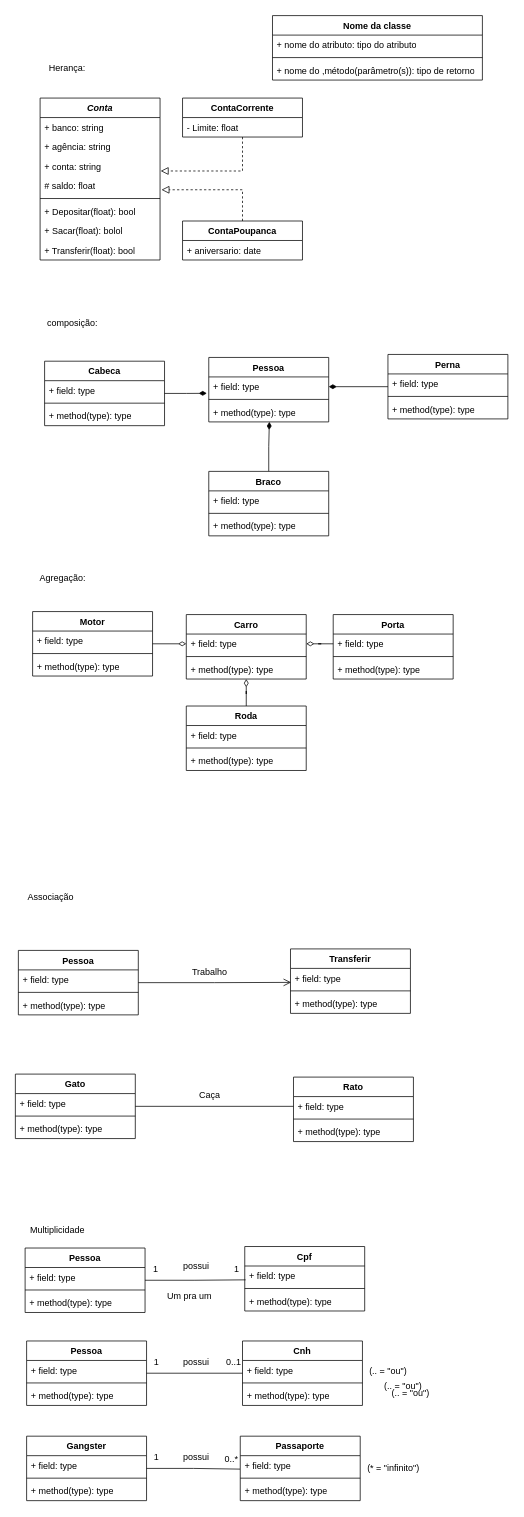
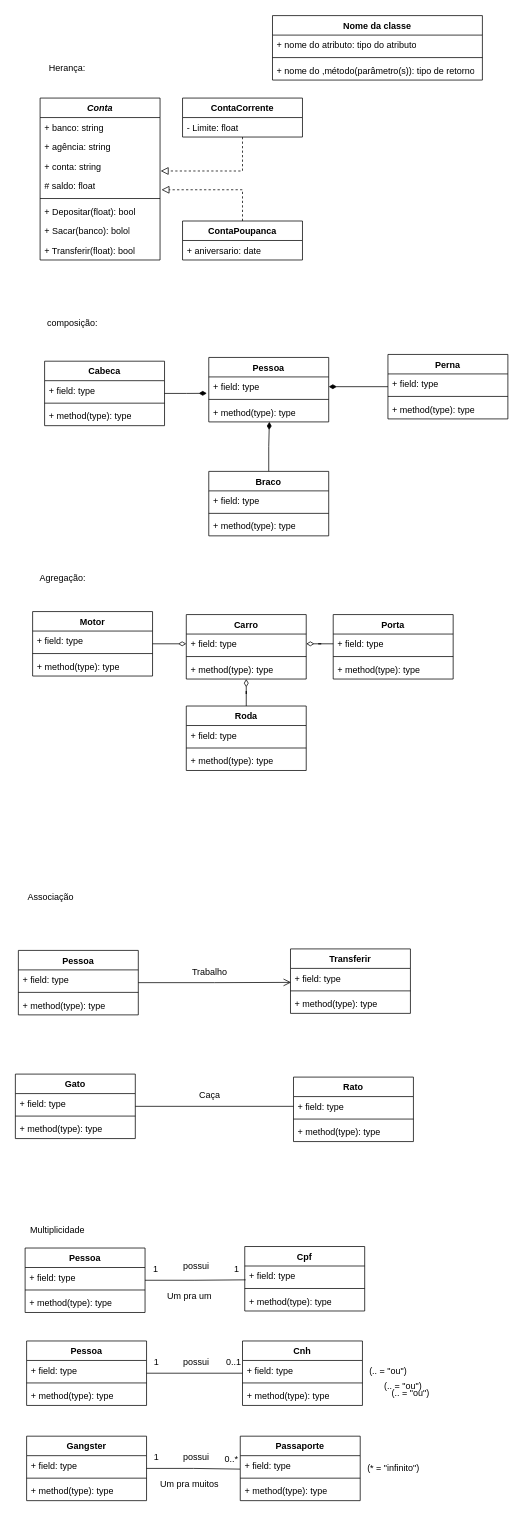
(91, 232) -> (92, 232)
none -> (189, 1485)
